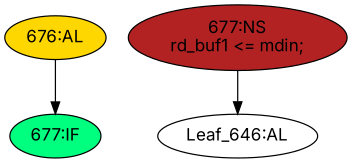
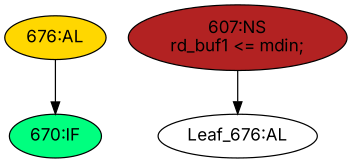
(238, 38) -> (238, 38)
(55, 136) -> (55, 136)
(238, 136) -> (238, 136)
